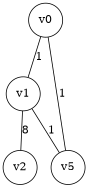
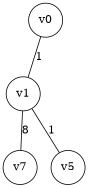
(57, 94) -> none
(20, 167) -> (20, 167)
